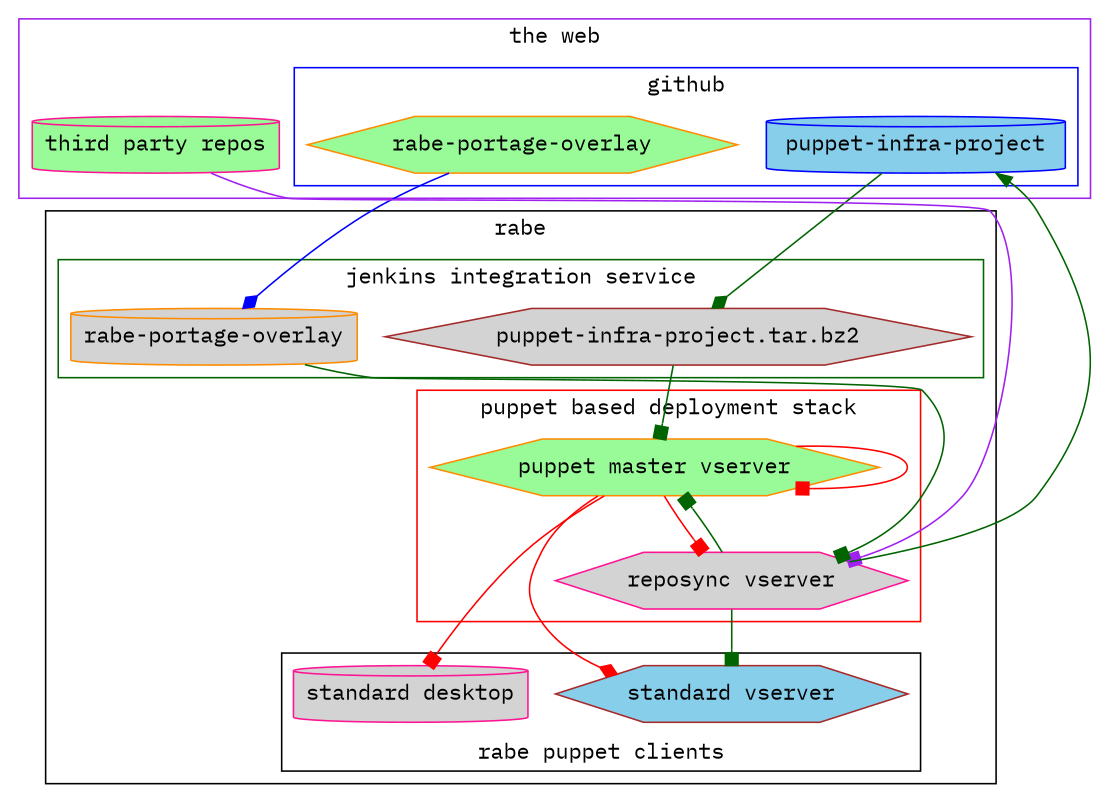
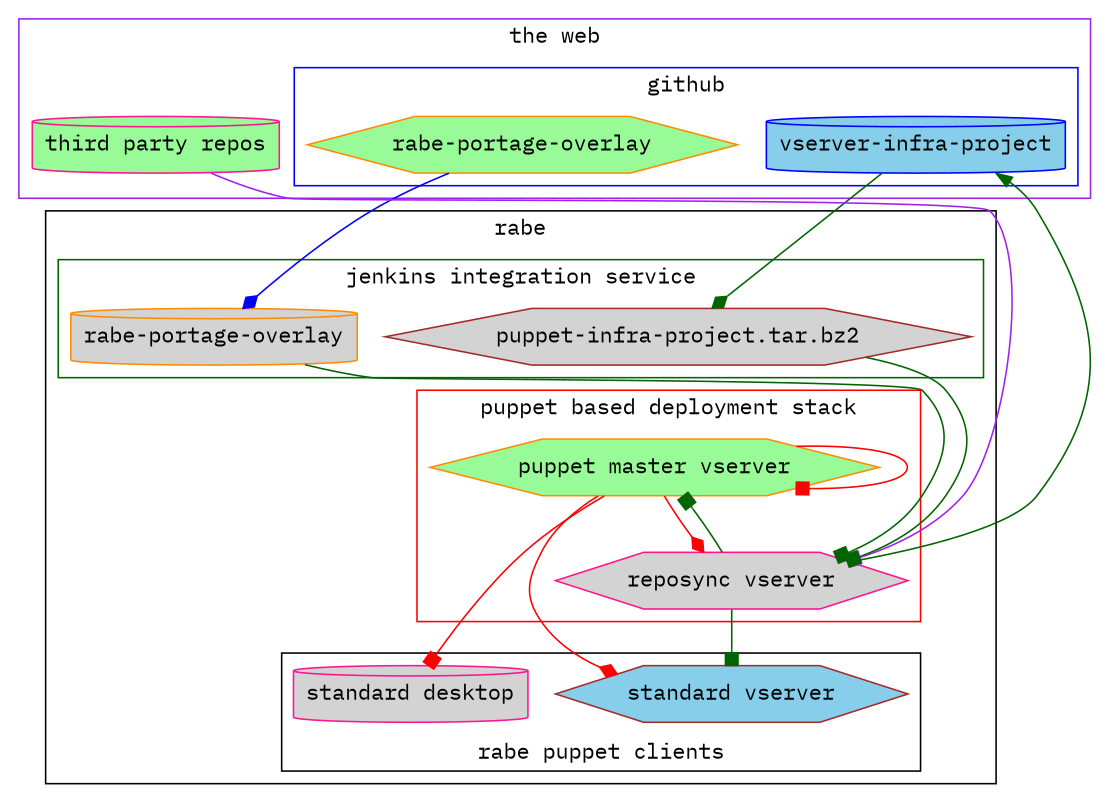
(916, 145) -> (916, 145)
(667, 400) -> (966, 451)
(679, 518) -> (679, 518)
